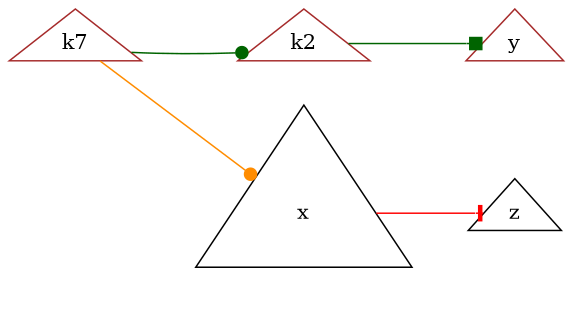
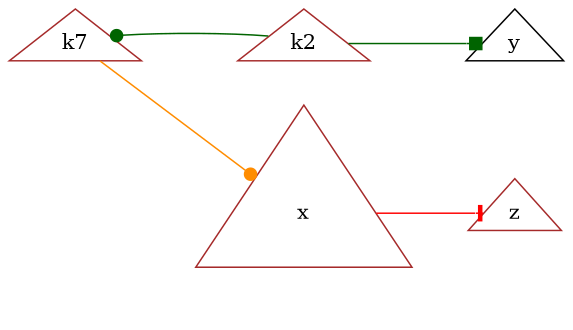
(515, 44) -> (515, 44)
(183, 54) -> (196, 33)
(304, 213) -> (304, 213)
(515, 213) -> (515, 213)
